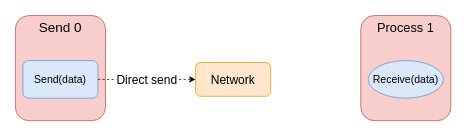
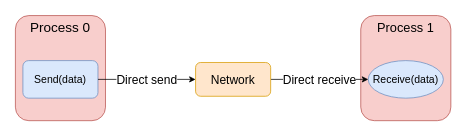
(60, 29) -> (60, 29)
(107, 79) -> (107, 79)
none -> (317, 79)
